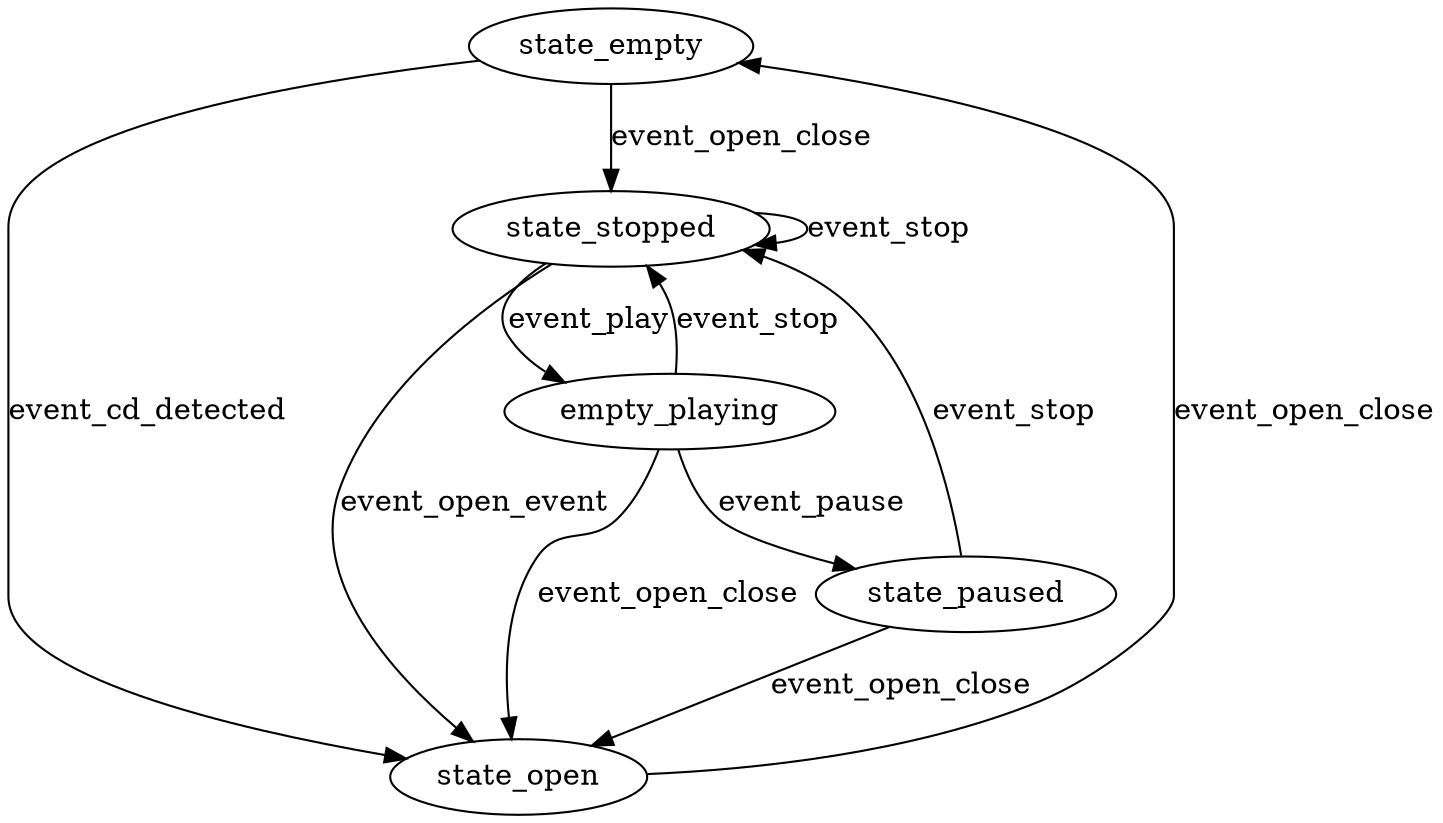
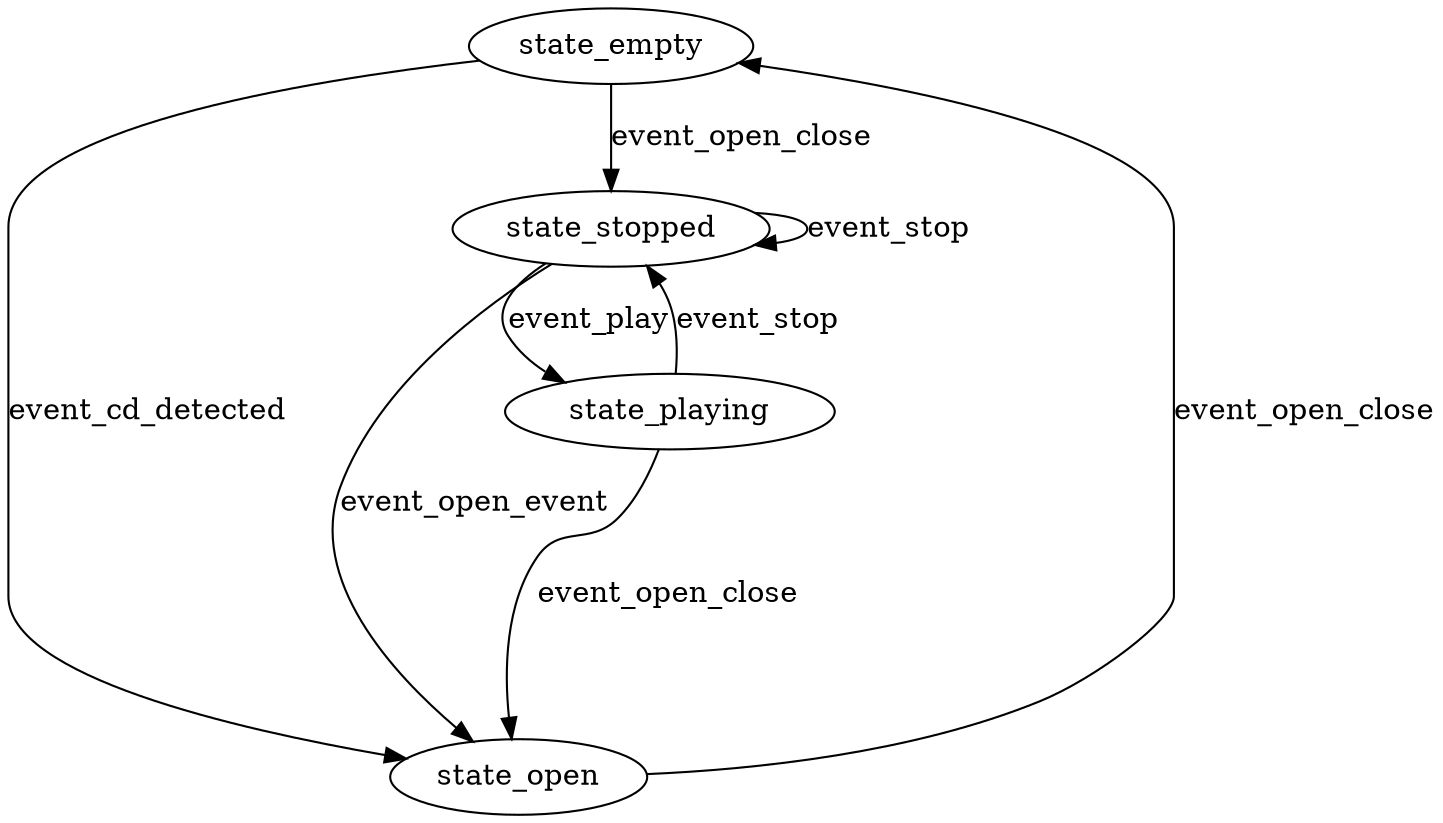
(670, 412) -> (670, 412)
(966, 594) -> none
